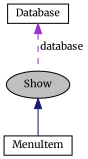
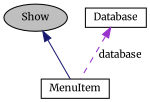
(38, 52) -> (93, 58)
